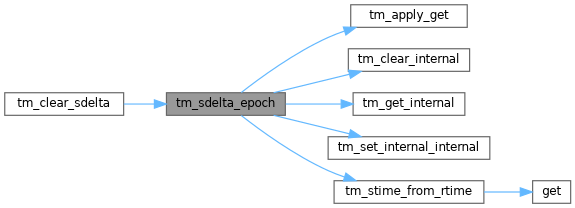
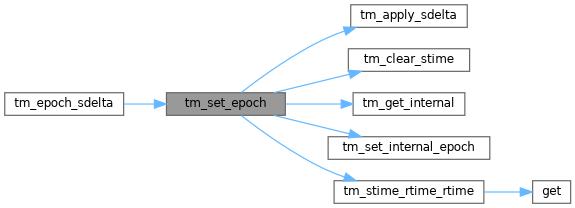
(409, 16) -> (409, 16)
(409, 60) -> (409, 60)
(64, 104) -> (64, 104)
(226, 104) -> (226, 104)
(409, 148) -> (409, 148)
(409, 192) -> (409, 192)
